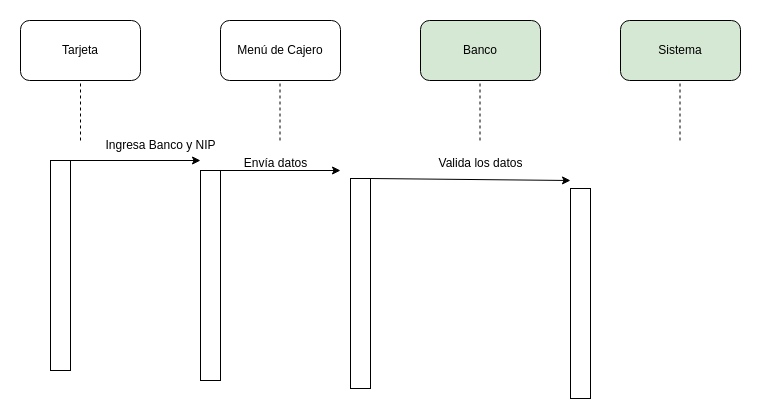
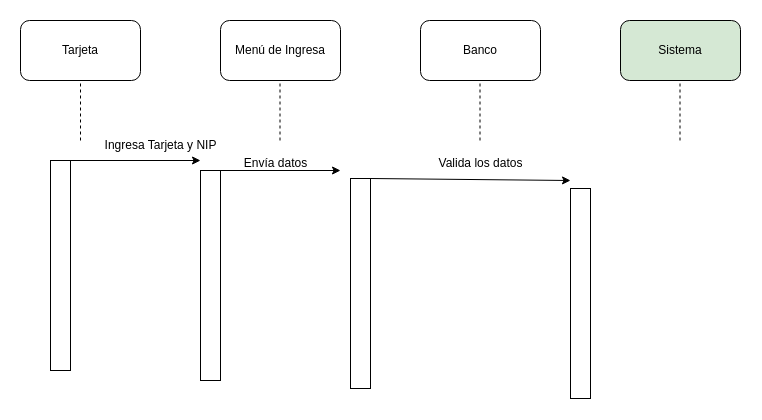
(281, 51) -> (281, 51)
(481, 51) -> (481, 51)
(161, 146) -> (161, 146)
